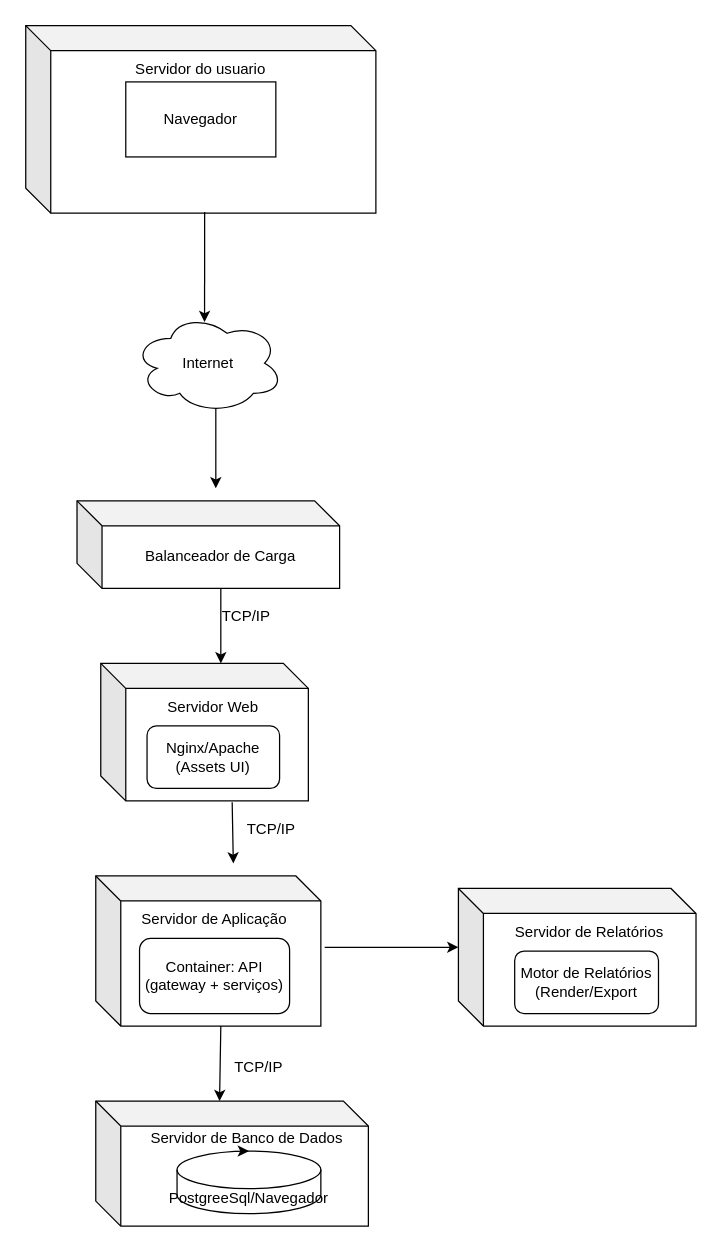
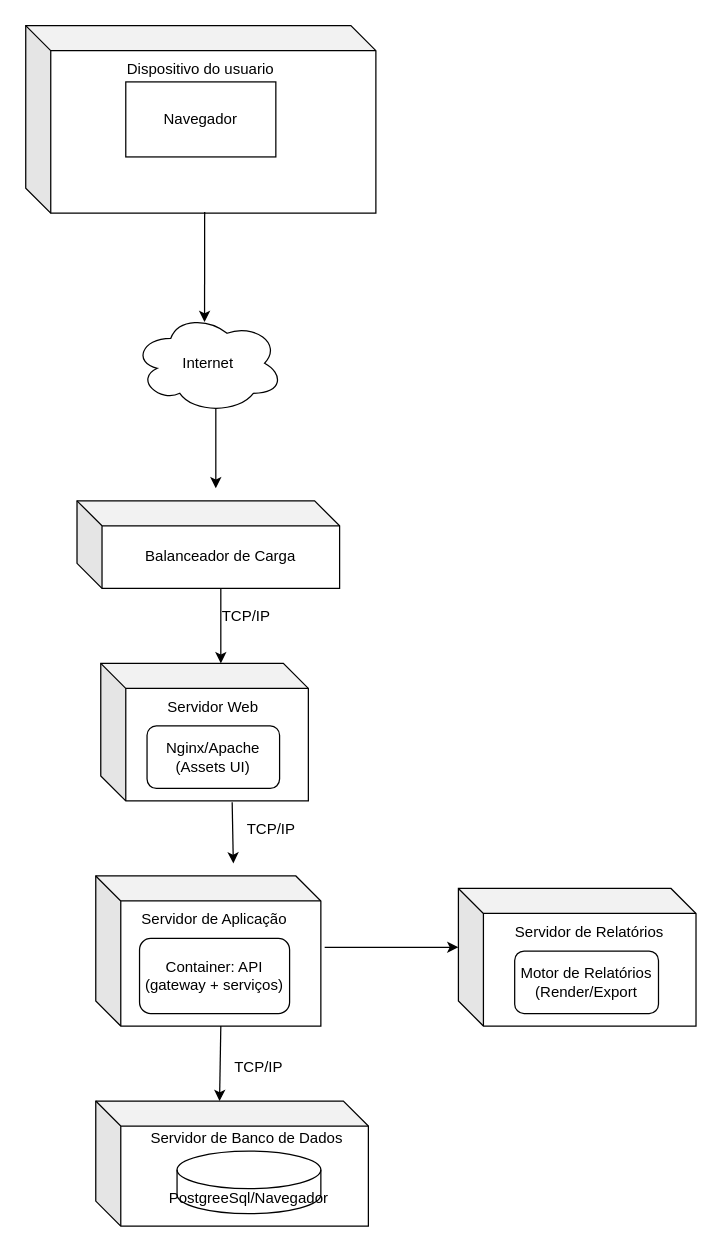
(201, 69) -> (201, 69)
(244, 1151) -> none
